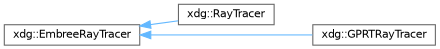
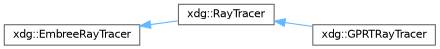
(232, 35) -> (299, 25)
